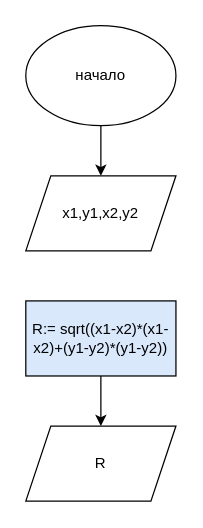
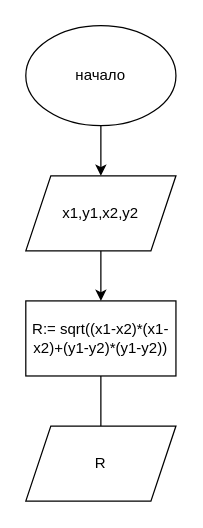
none -> (101, 272)
(101, 338) -> (101, 338)
(101, 416) -> (101, 419)
